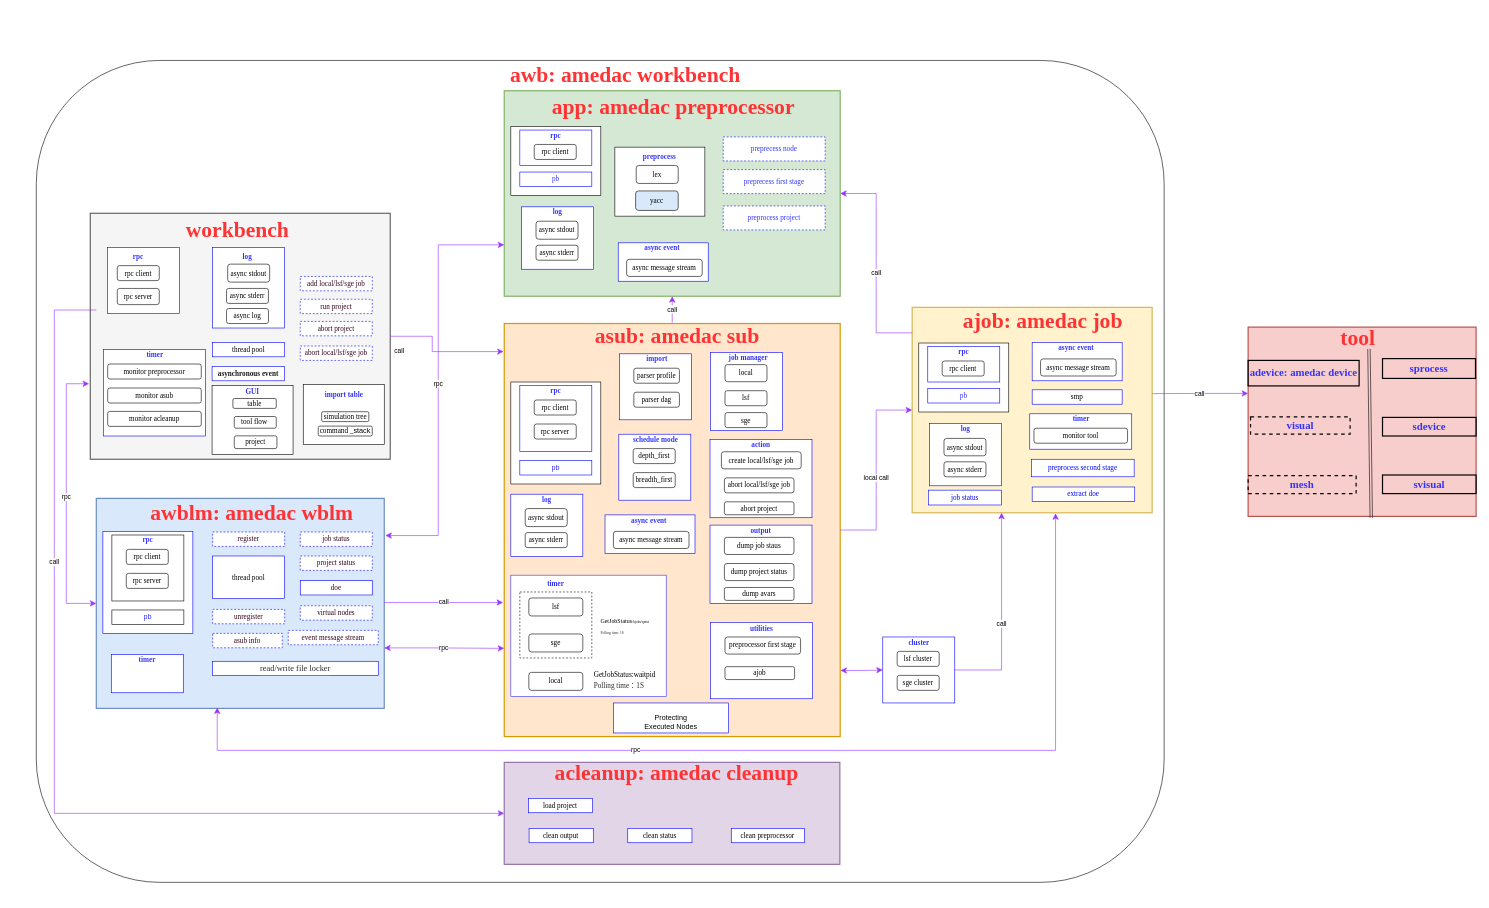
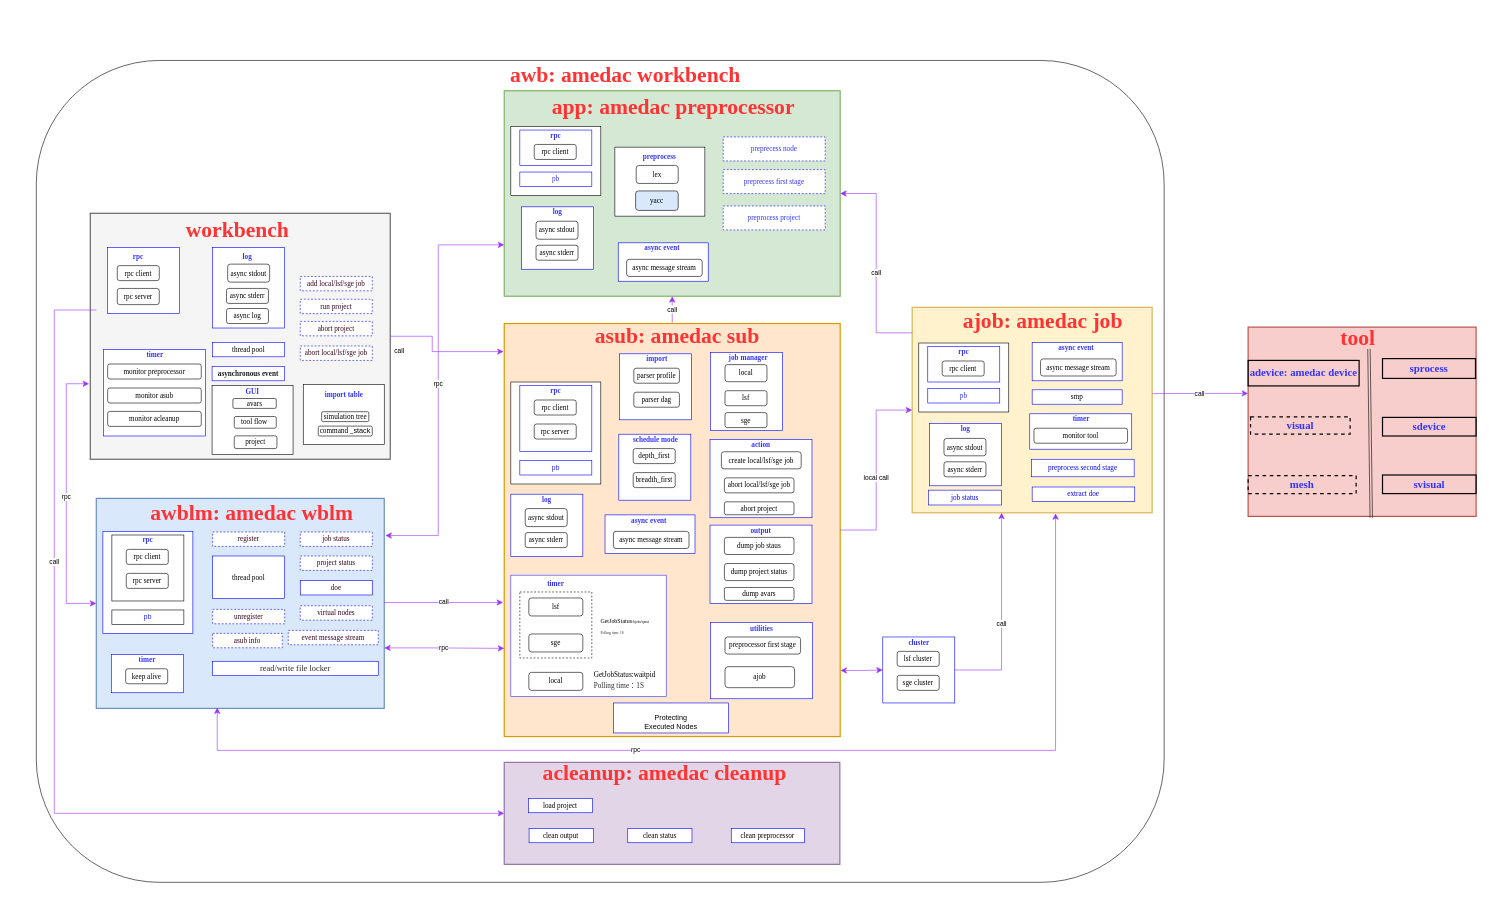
(255, 404) -> (255, 404)
(760, 673) -> (760, 677)
none -> (147, 676)
(677, 773) -> (665, 773)
